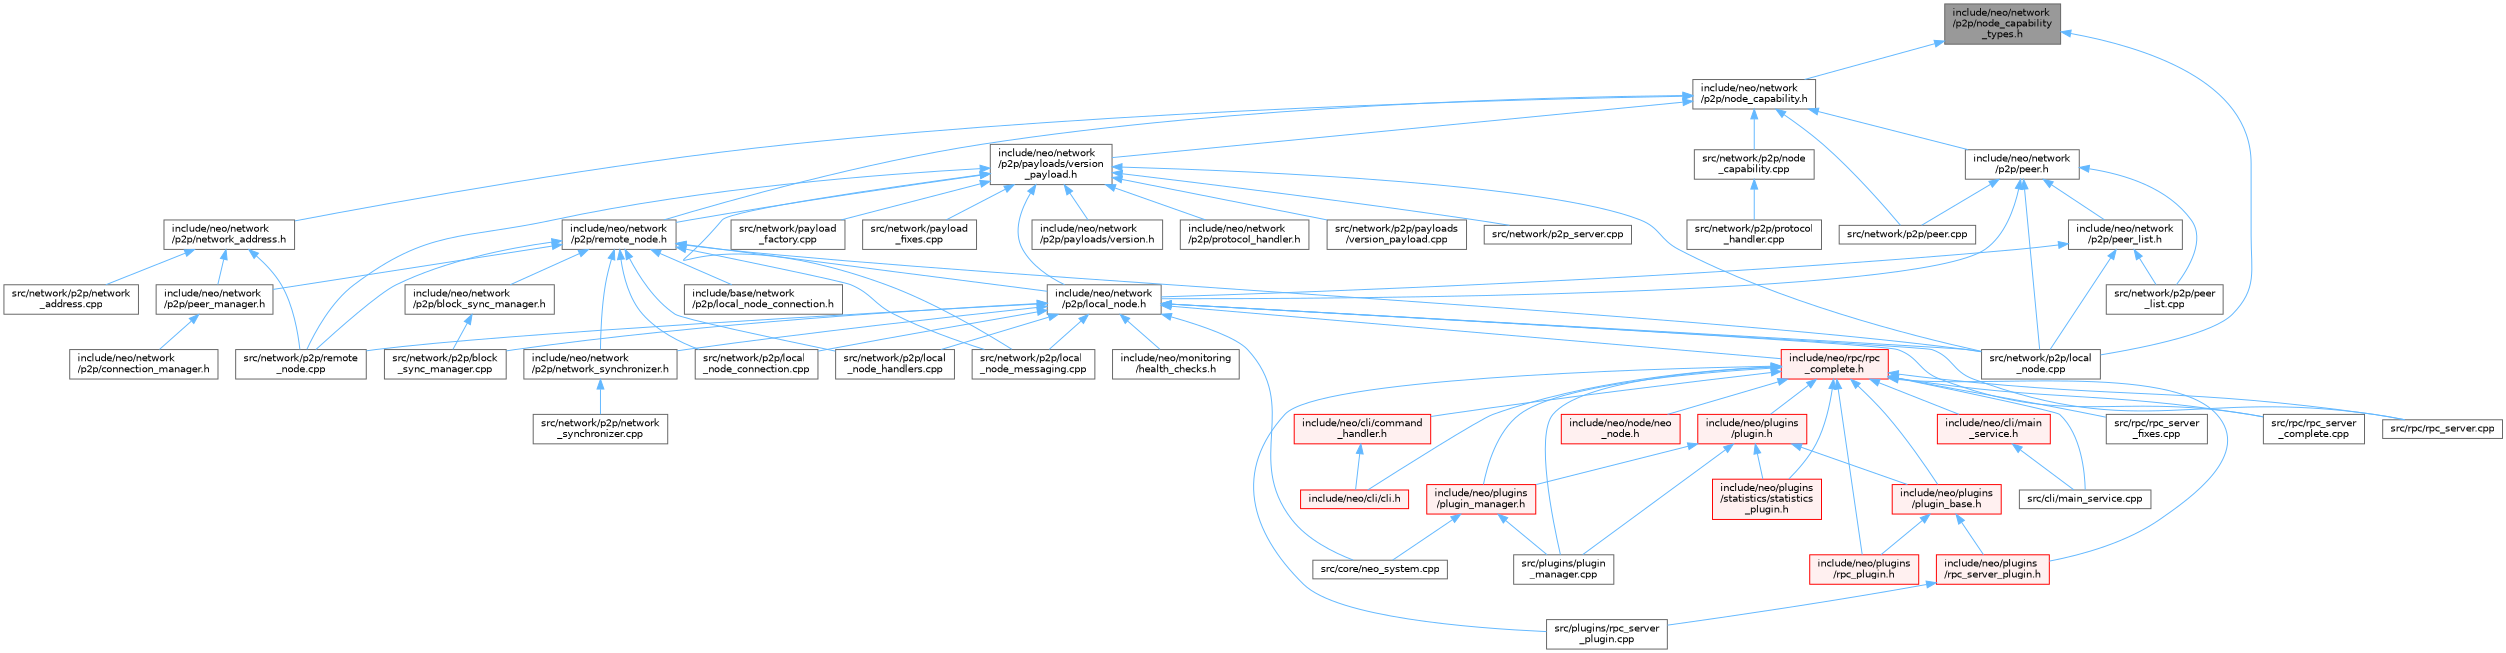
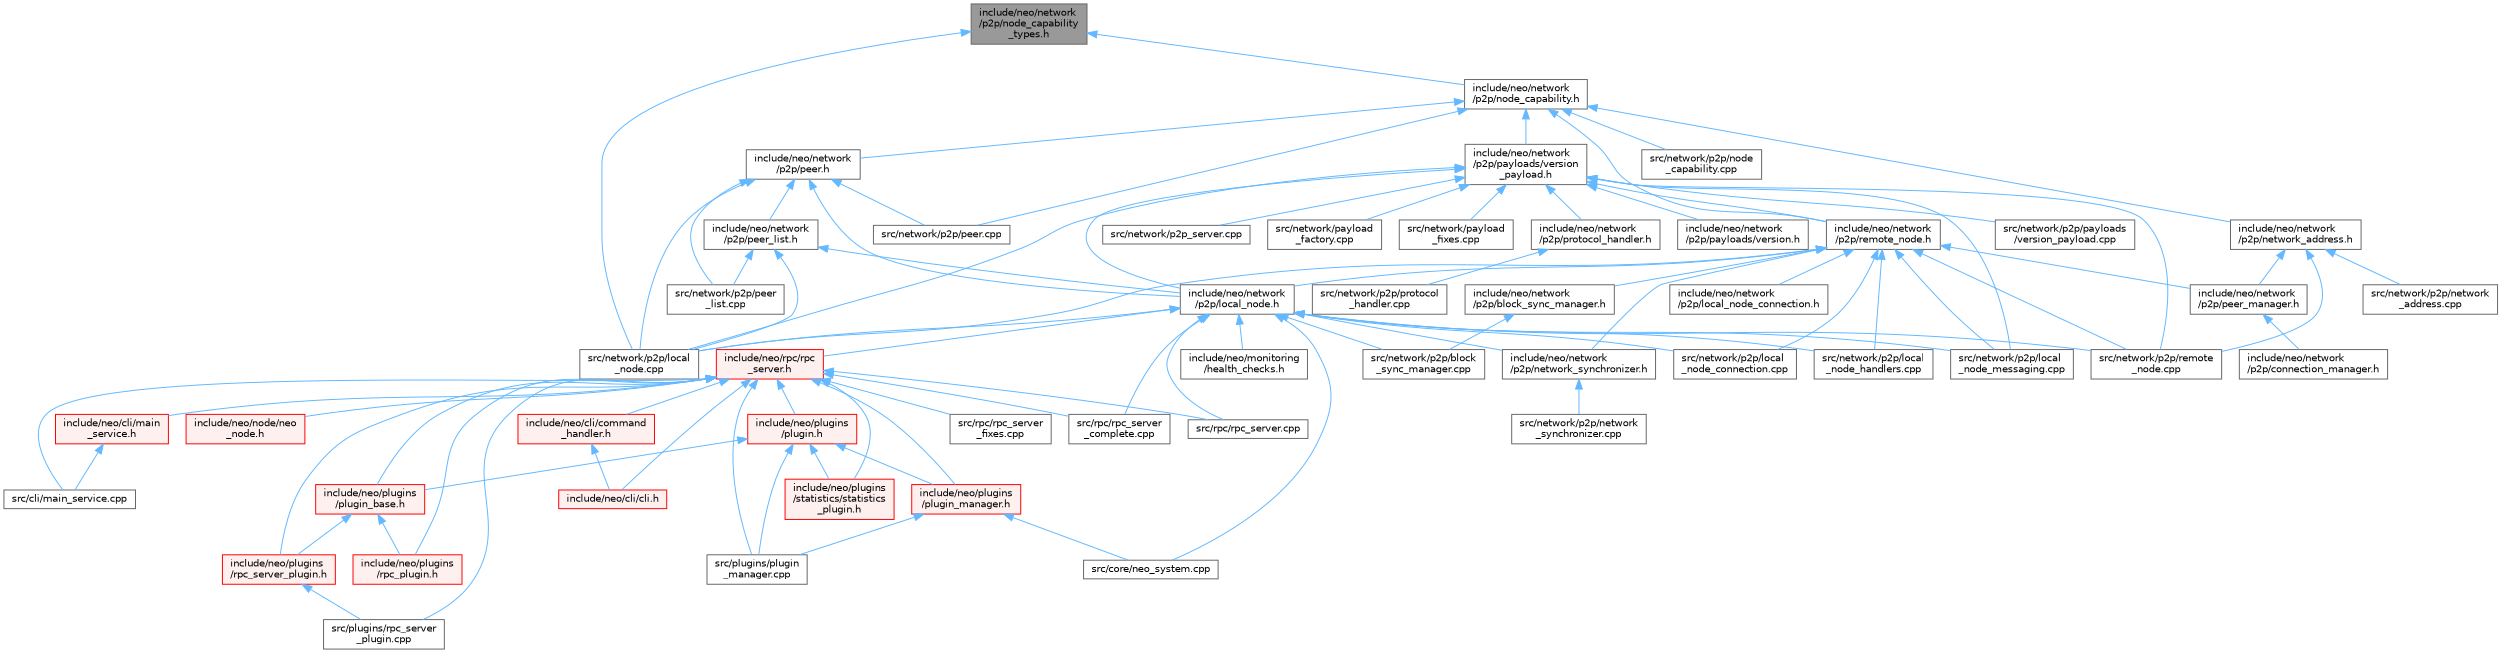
(1754, 205) -> (1455, 277)
(763, 299) -> (1749, 299)
(1835, 364) -> (770, 364)
